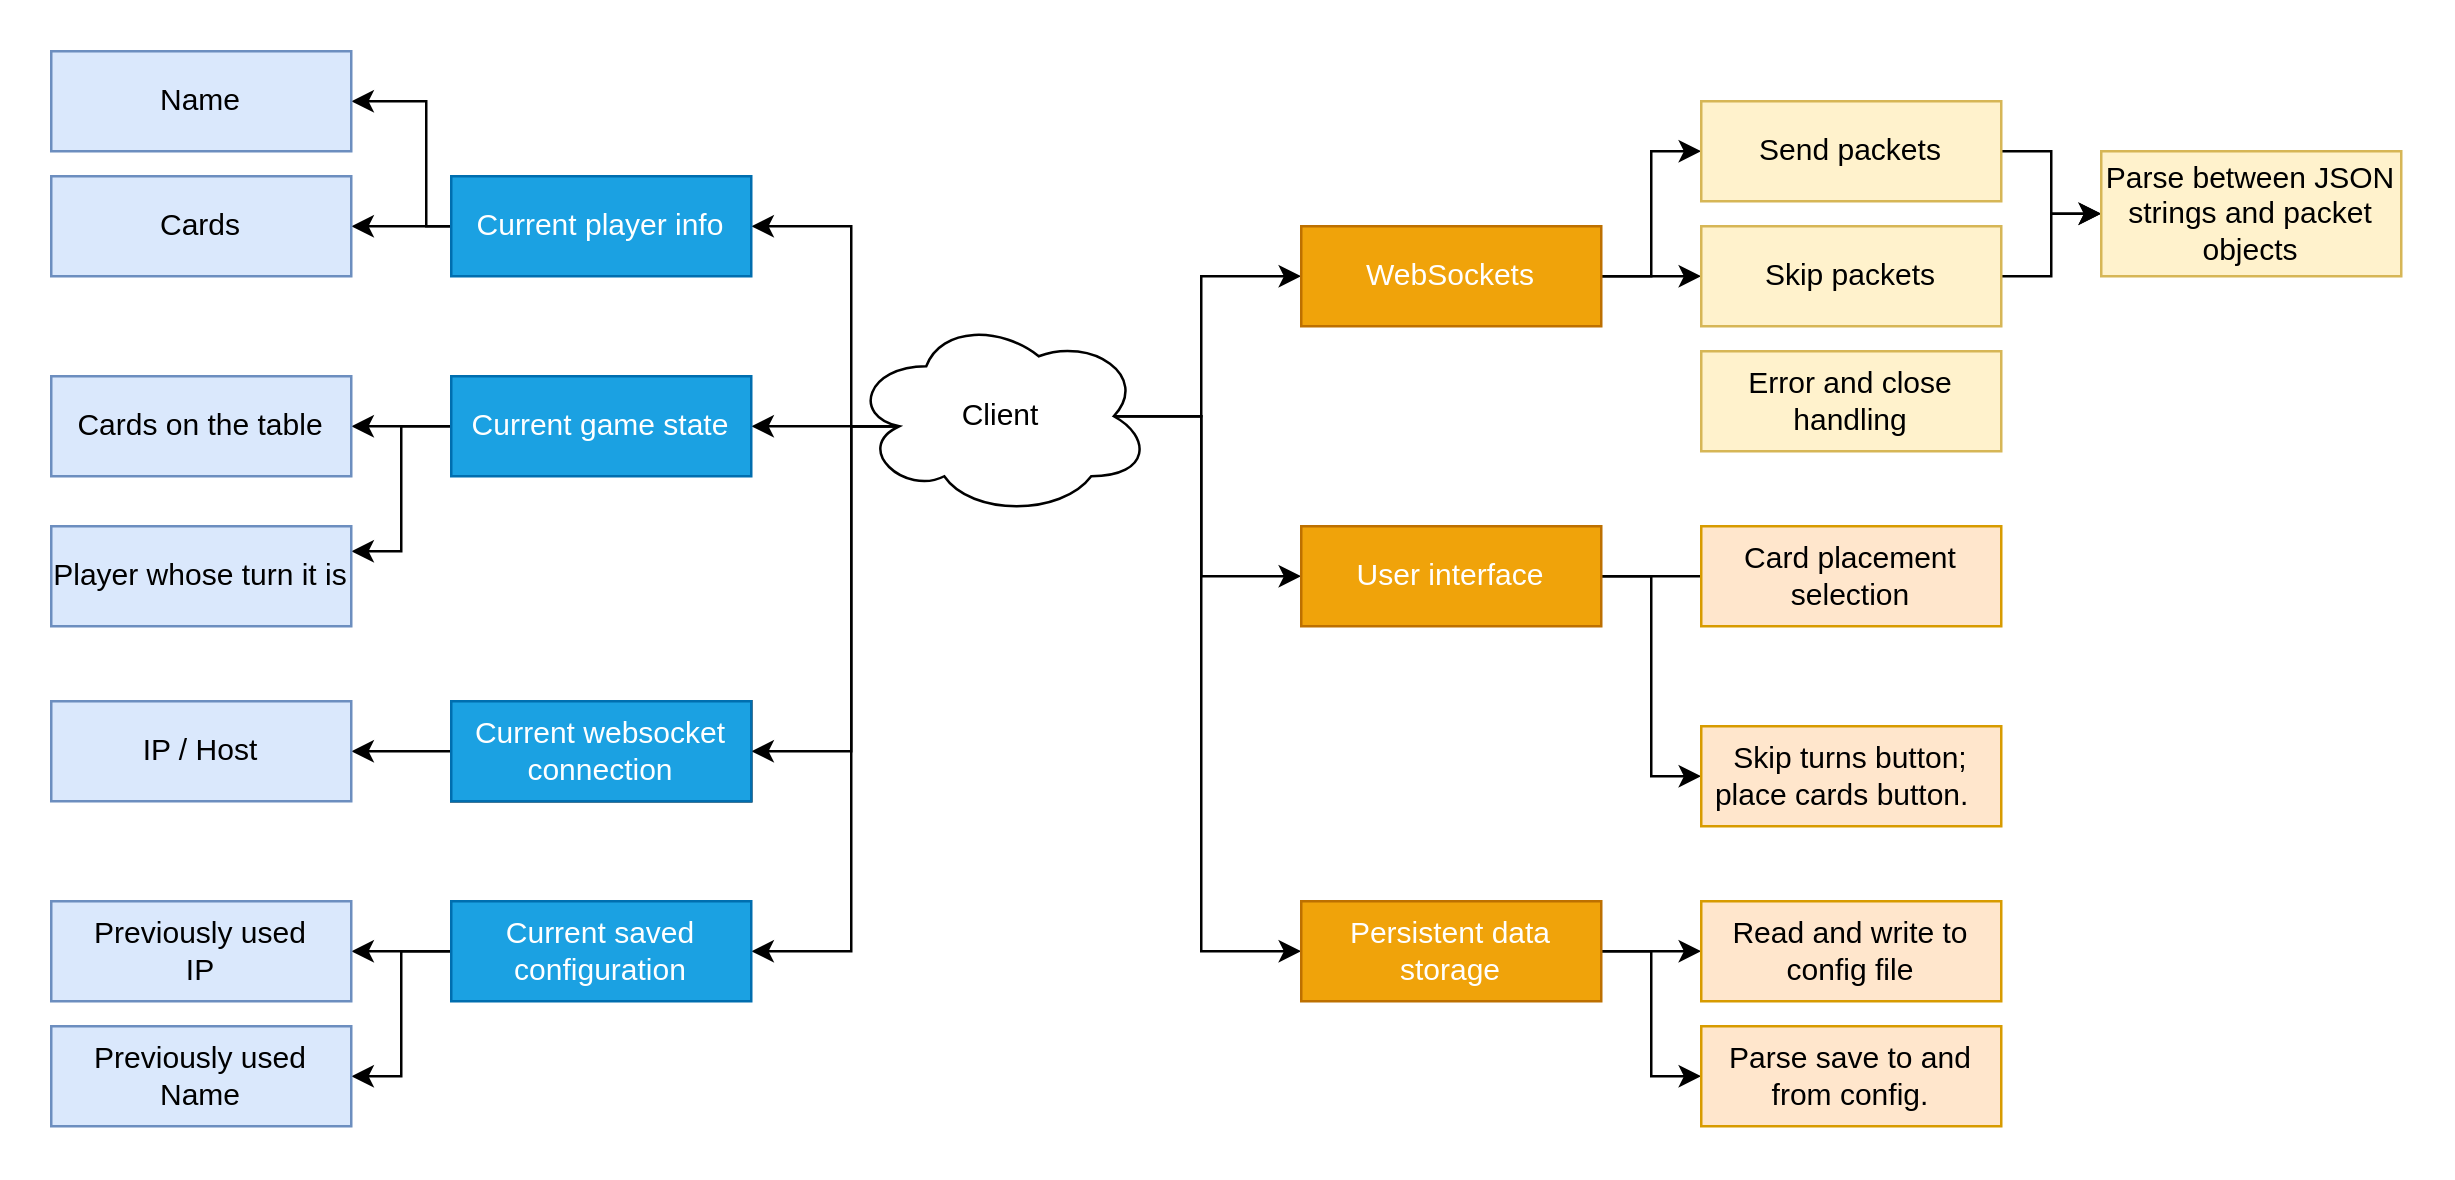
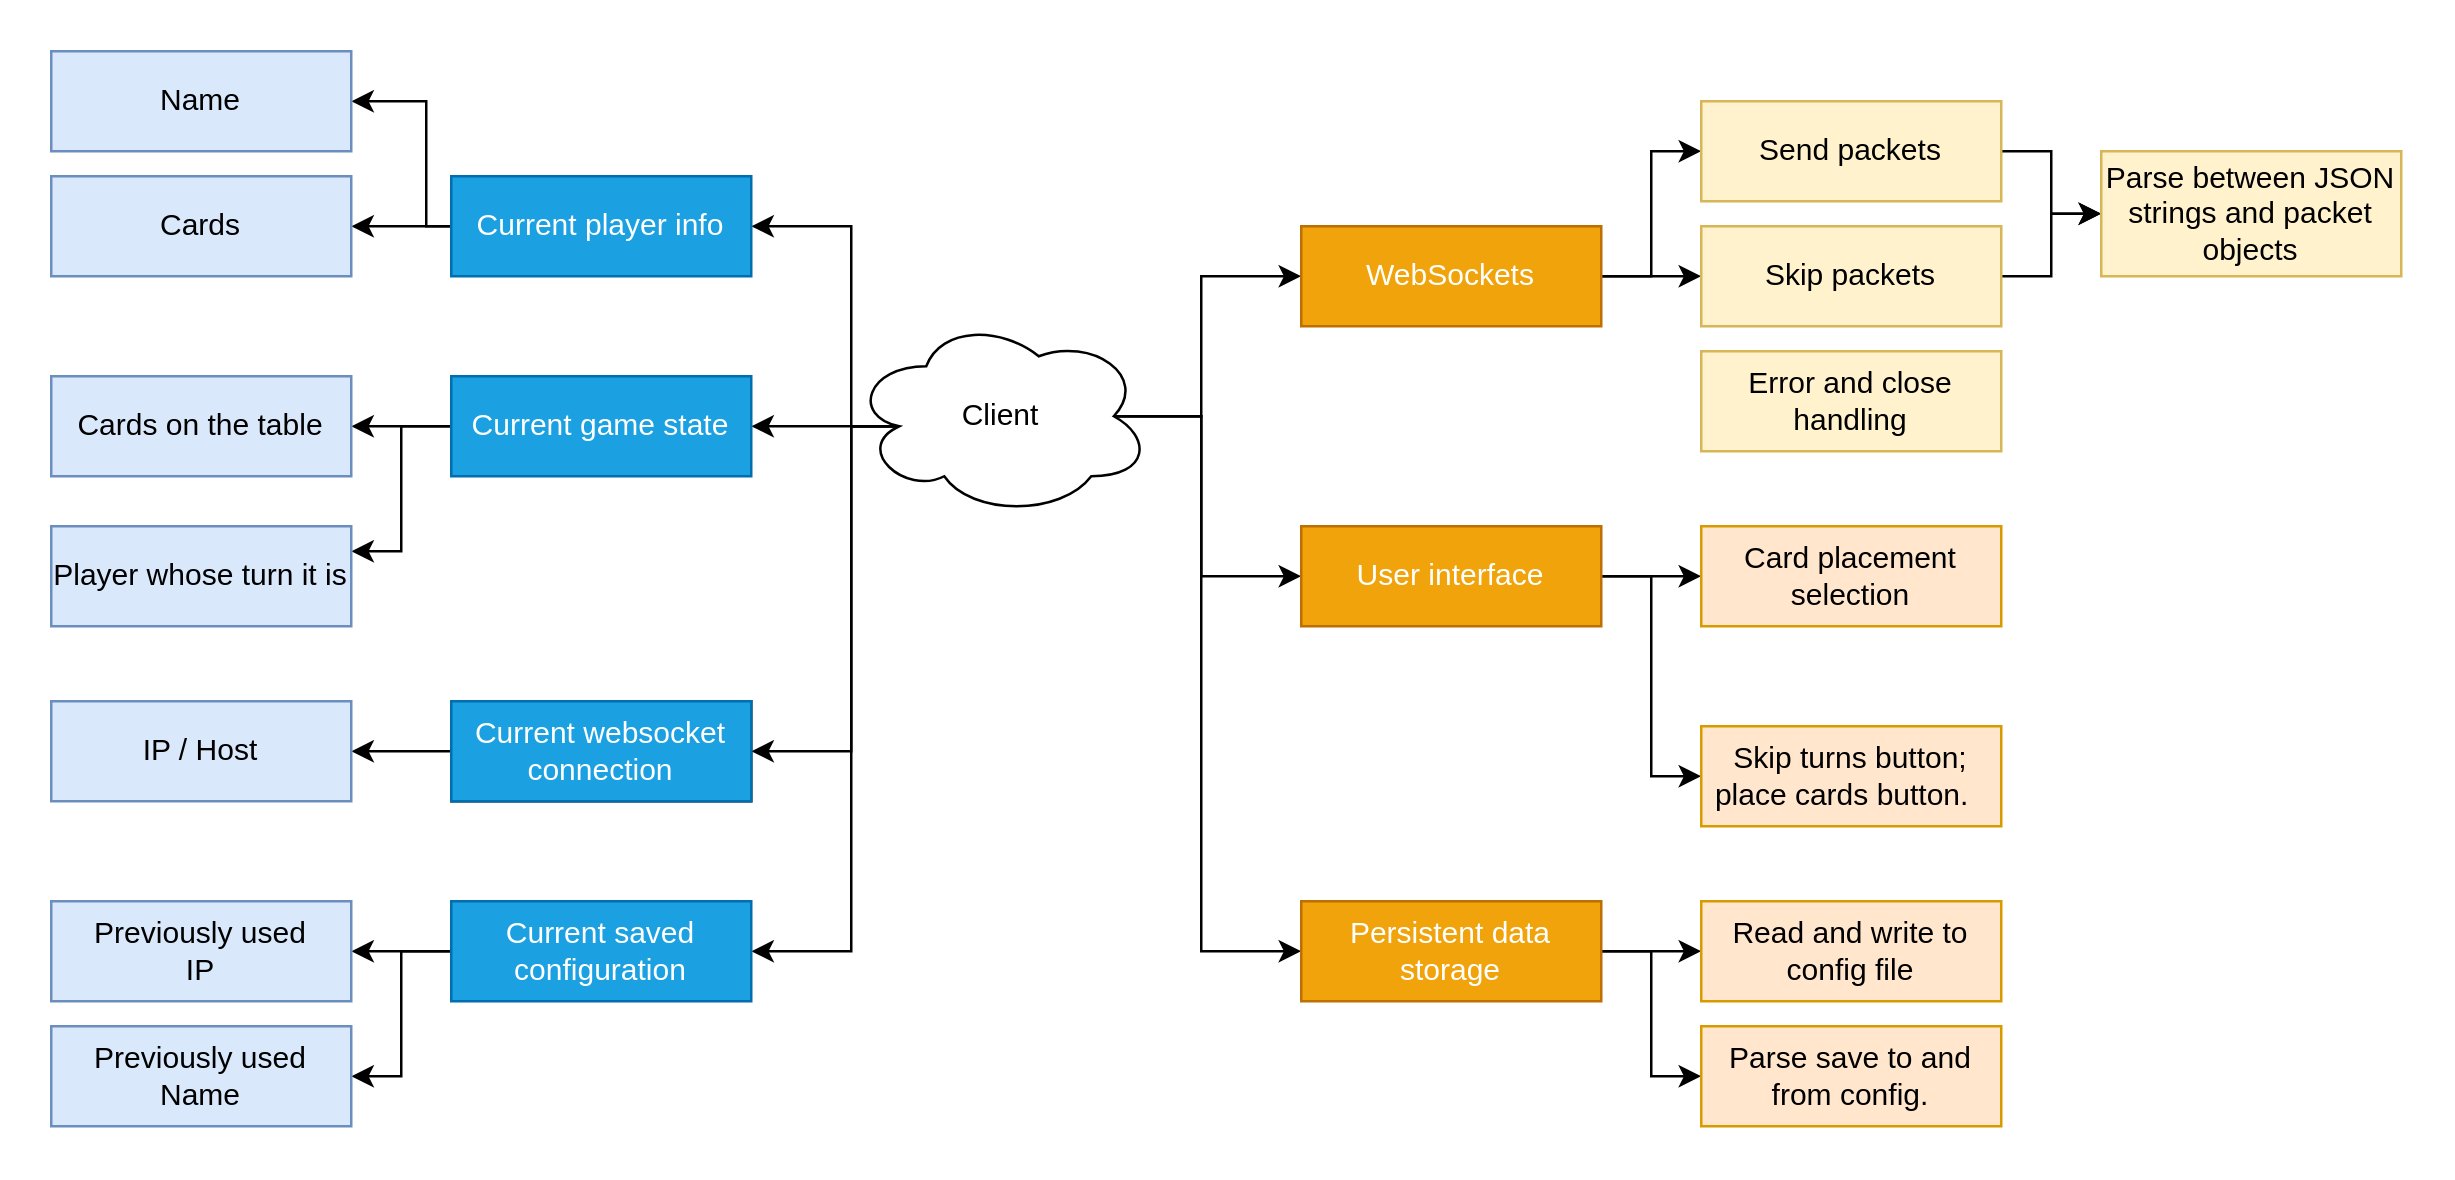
(1690, 576) -> (1683, 576)
